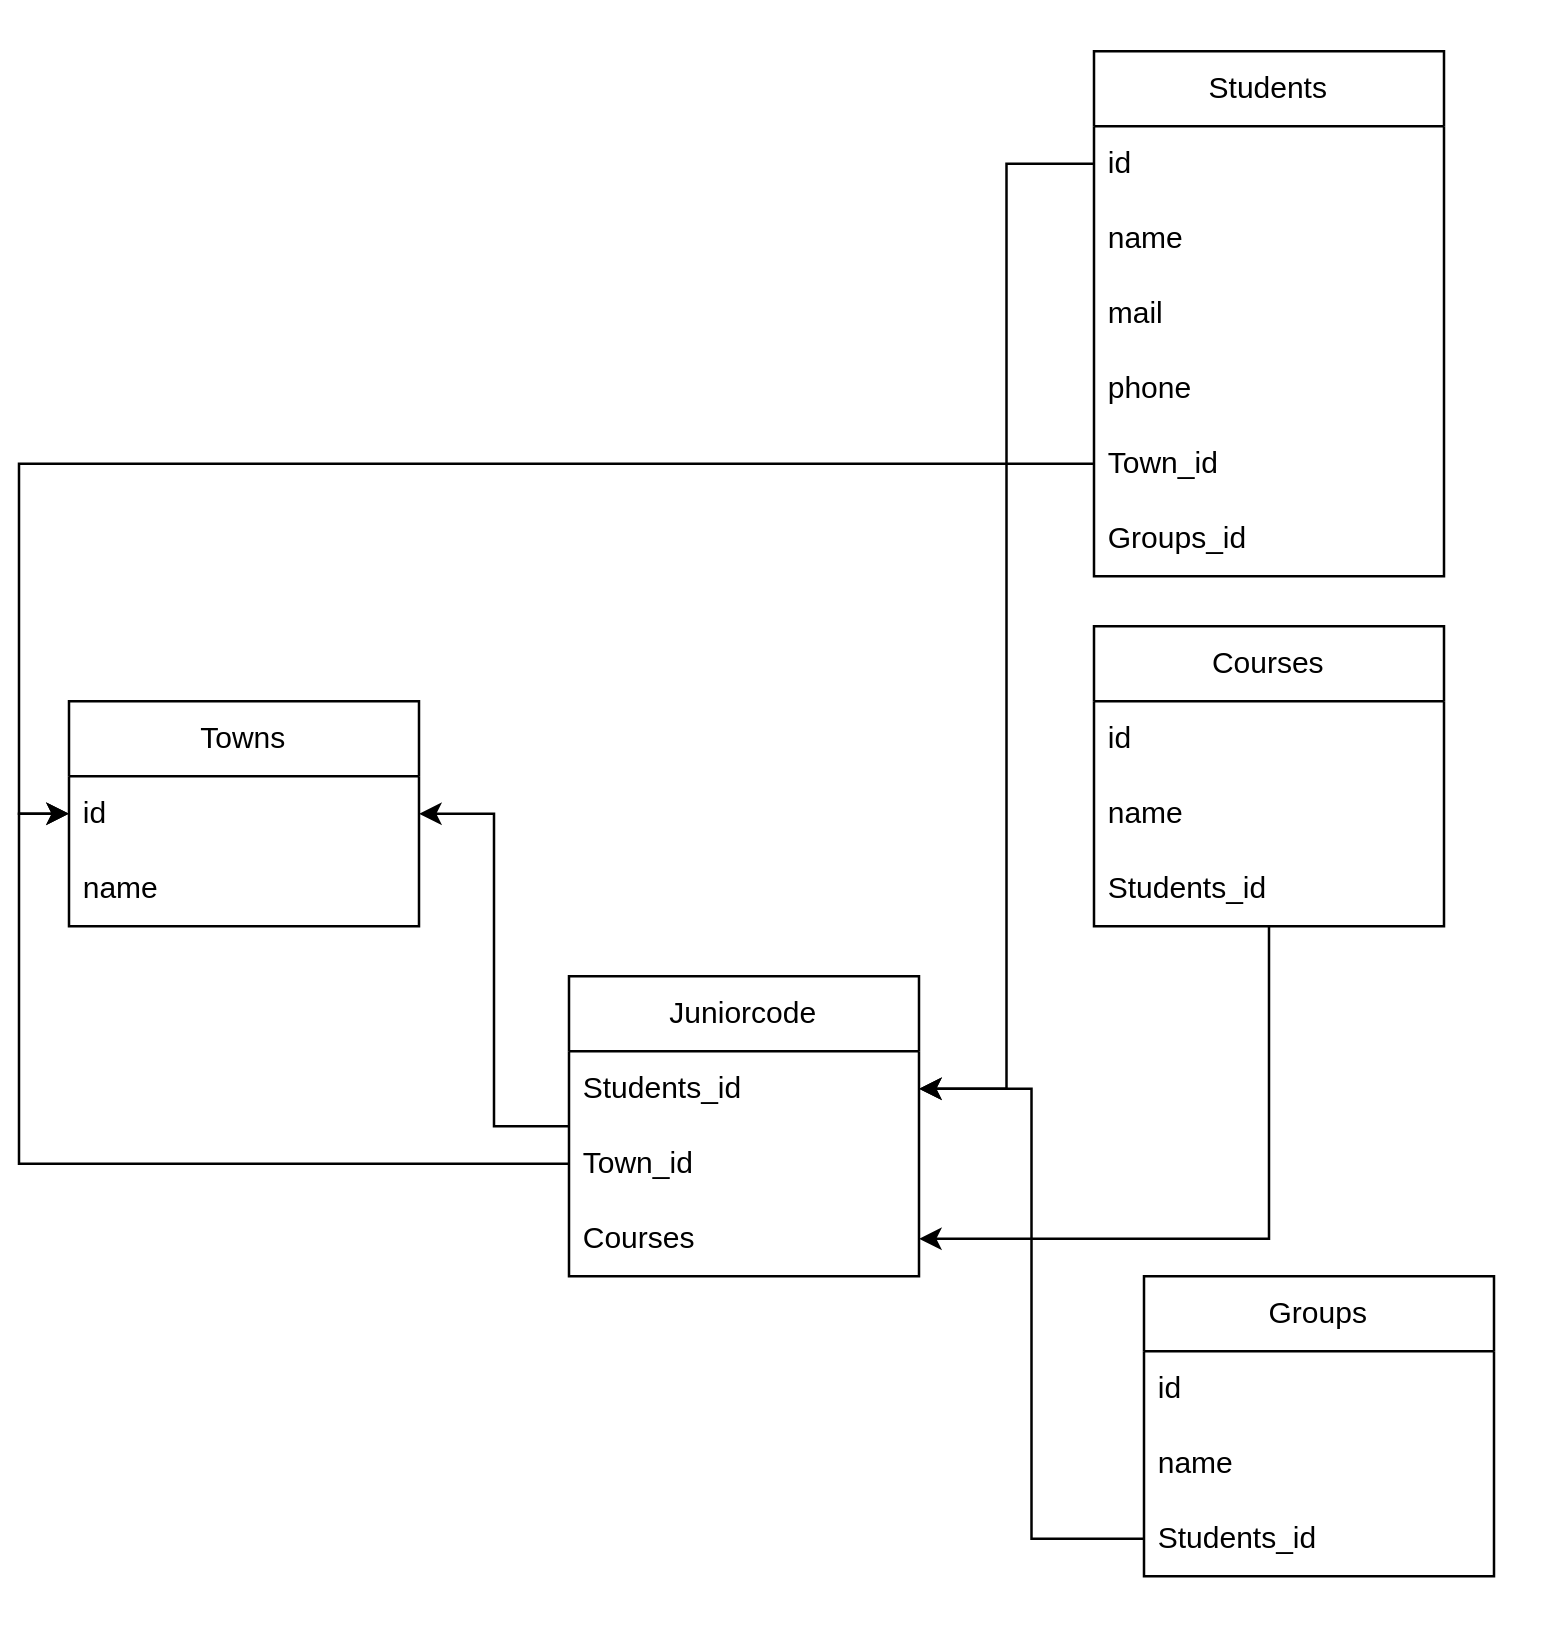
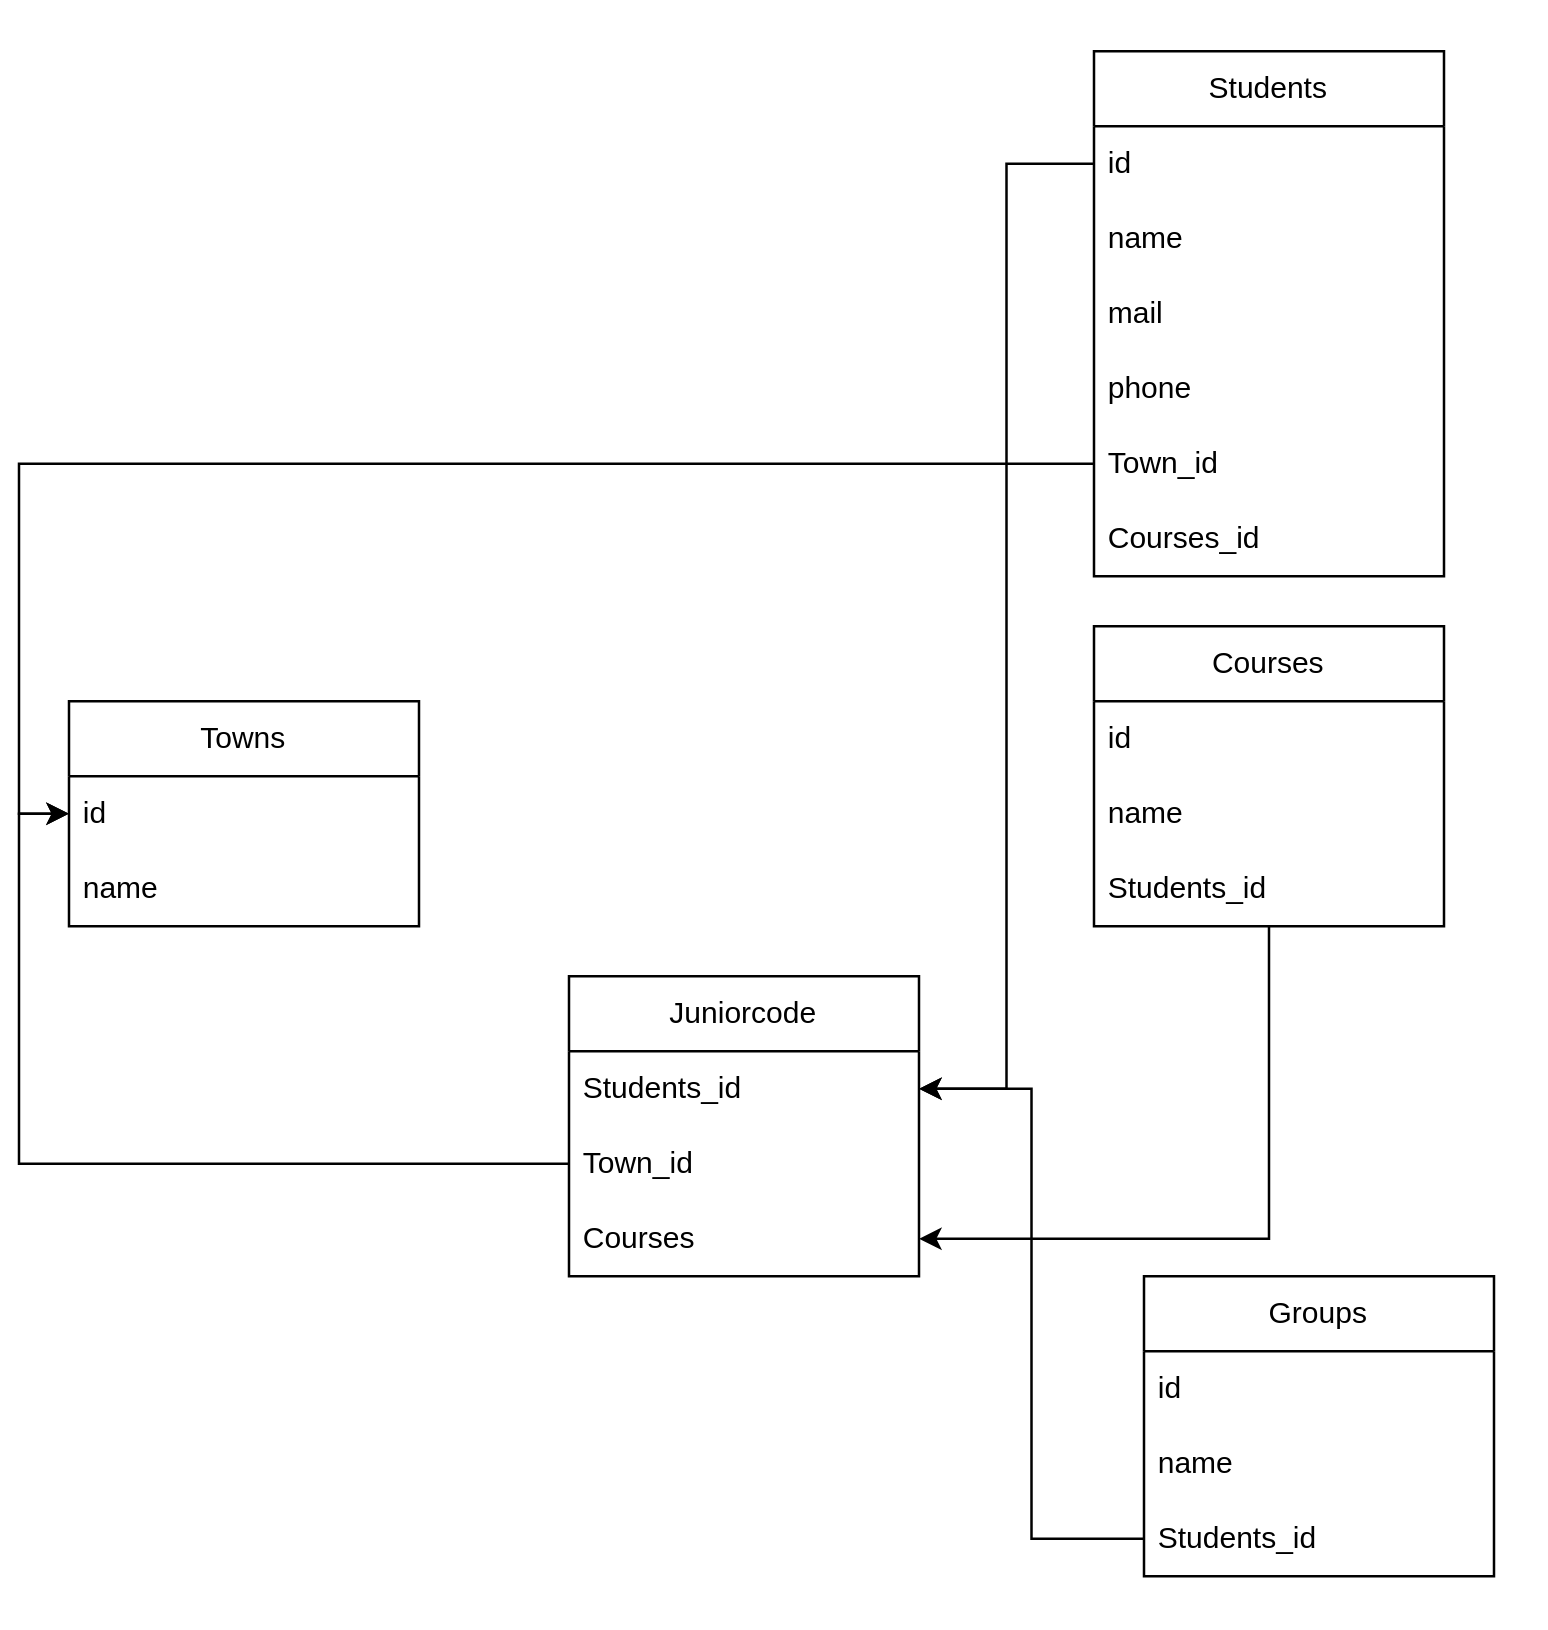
(1180, 539) -> (1189, 539)
(494, 976) -> none
